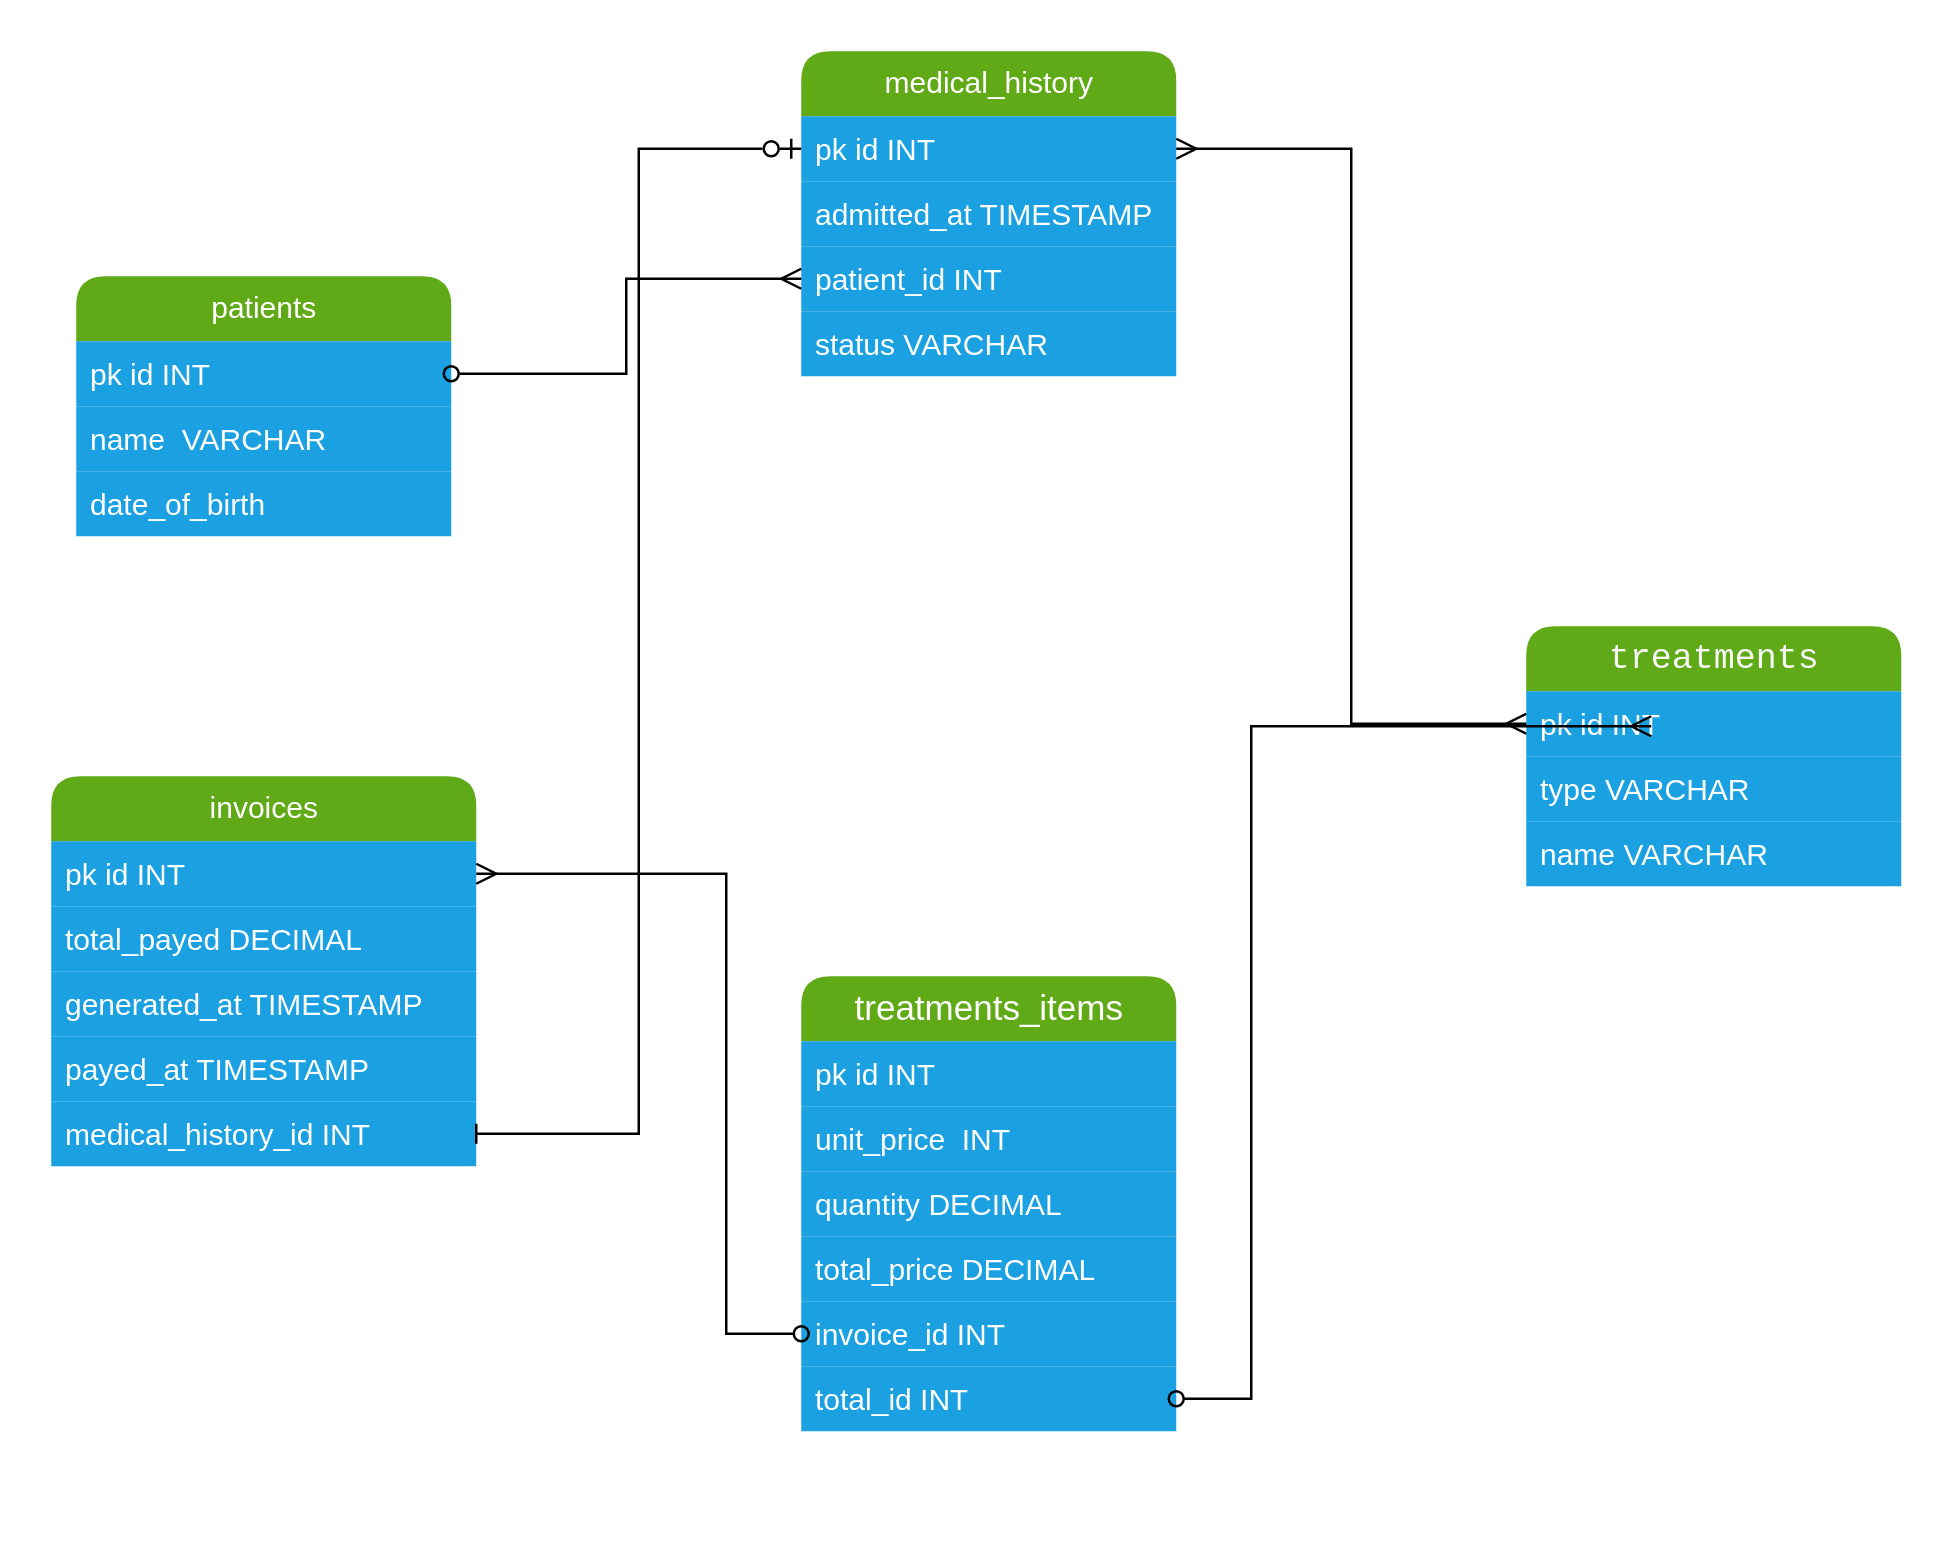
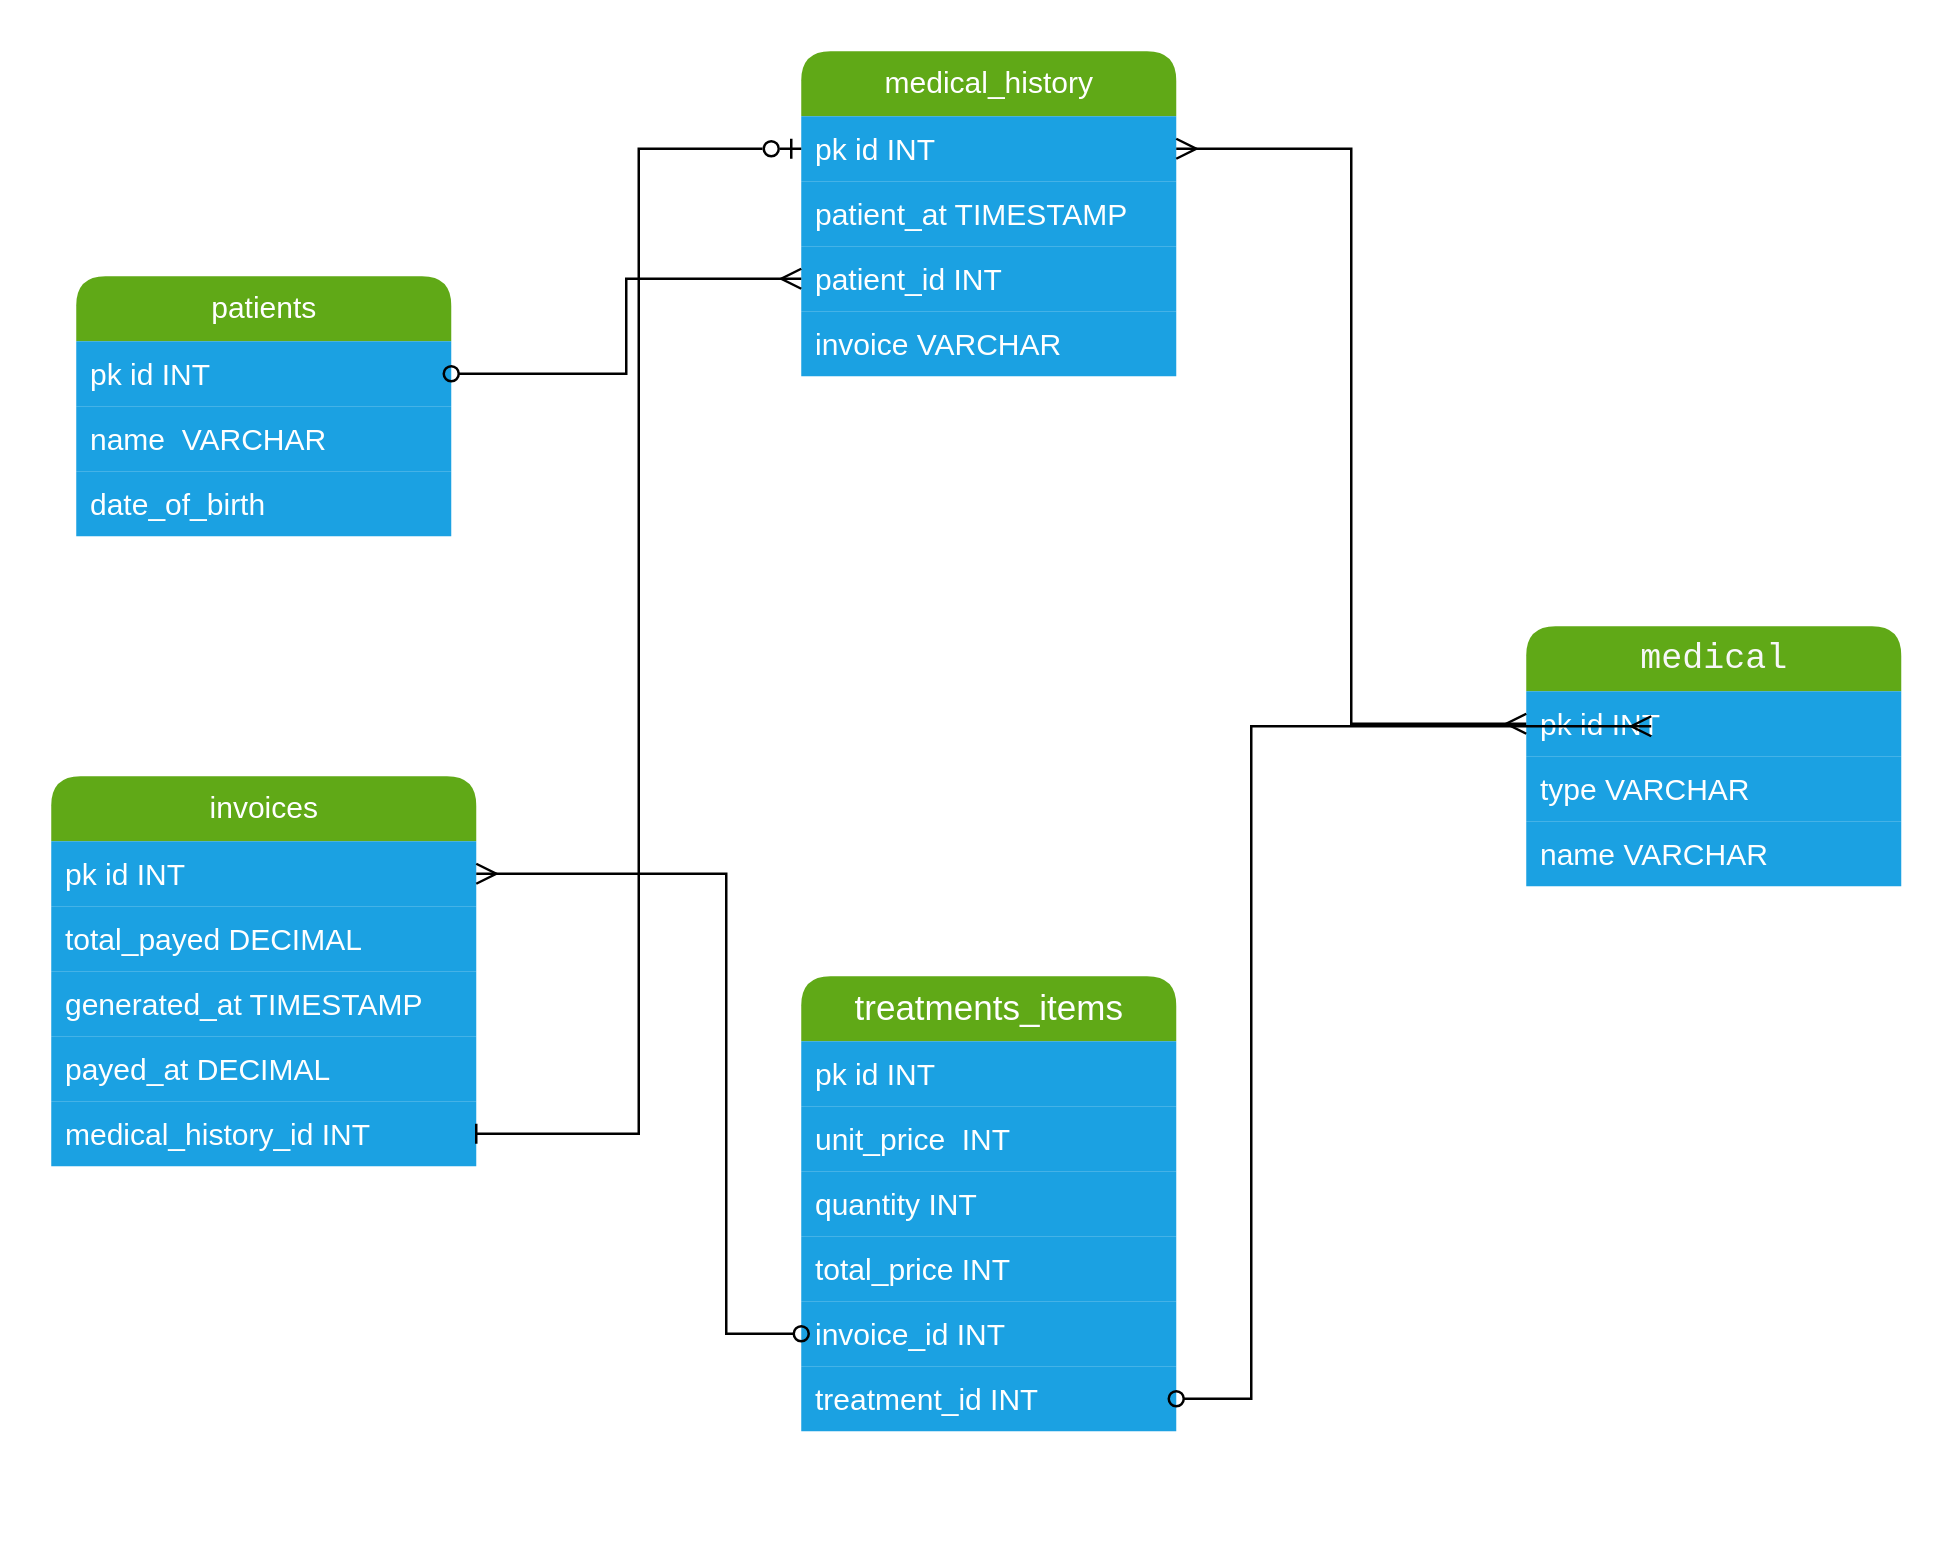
(985, 217) -> (976, 217)
(930, 347) -> (931, 347)
(1715, 659) -> (1715, 659)
(214, 1072) -> (197, 1072)
(943, 1207) -> (909, 1207)
(964, 1272) -> (931, 1272)
(905, 1402) -> (943, 1402)
